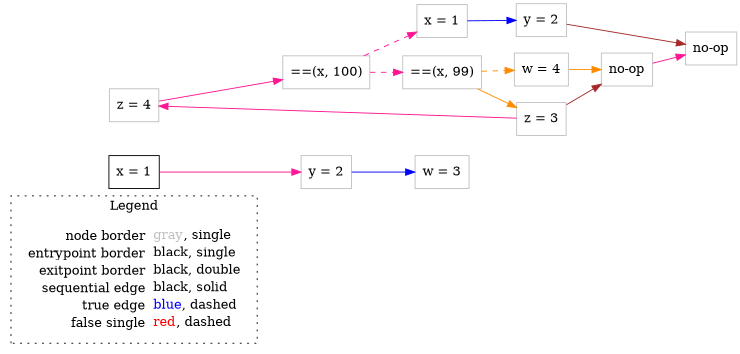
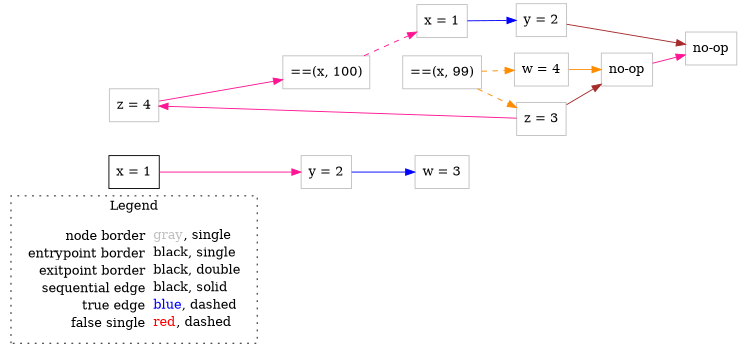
(382, 72) -> none
(493, 96) -> (493, 96)
